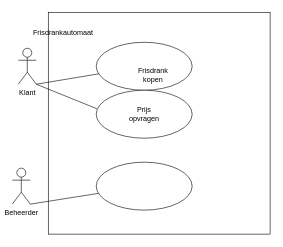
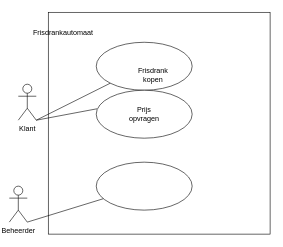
(27, 66) -> (27, 102)
(21, 186) -> (18, 204)
